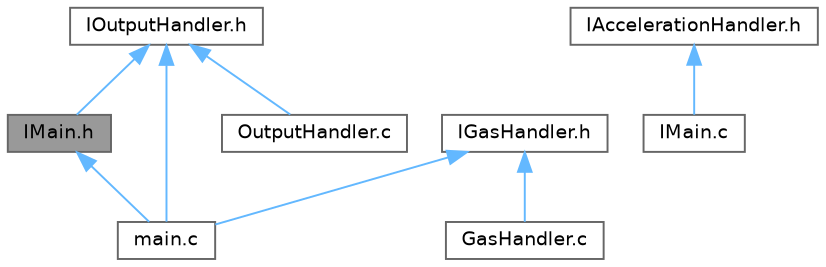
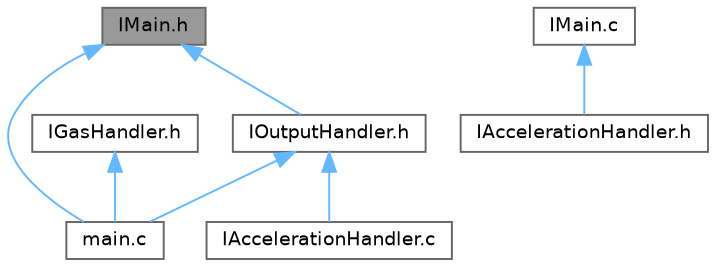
(106, 87) -> (250, 85)
(694, 90) -> (584, 90)
(314, 133) -> (329, 240)
(525, 240) -> none
